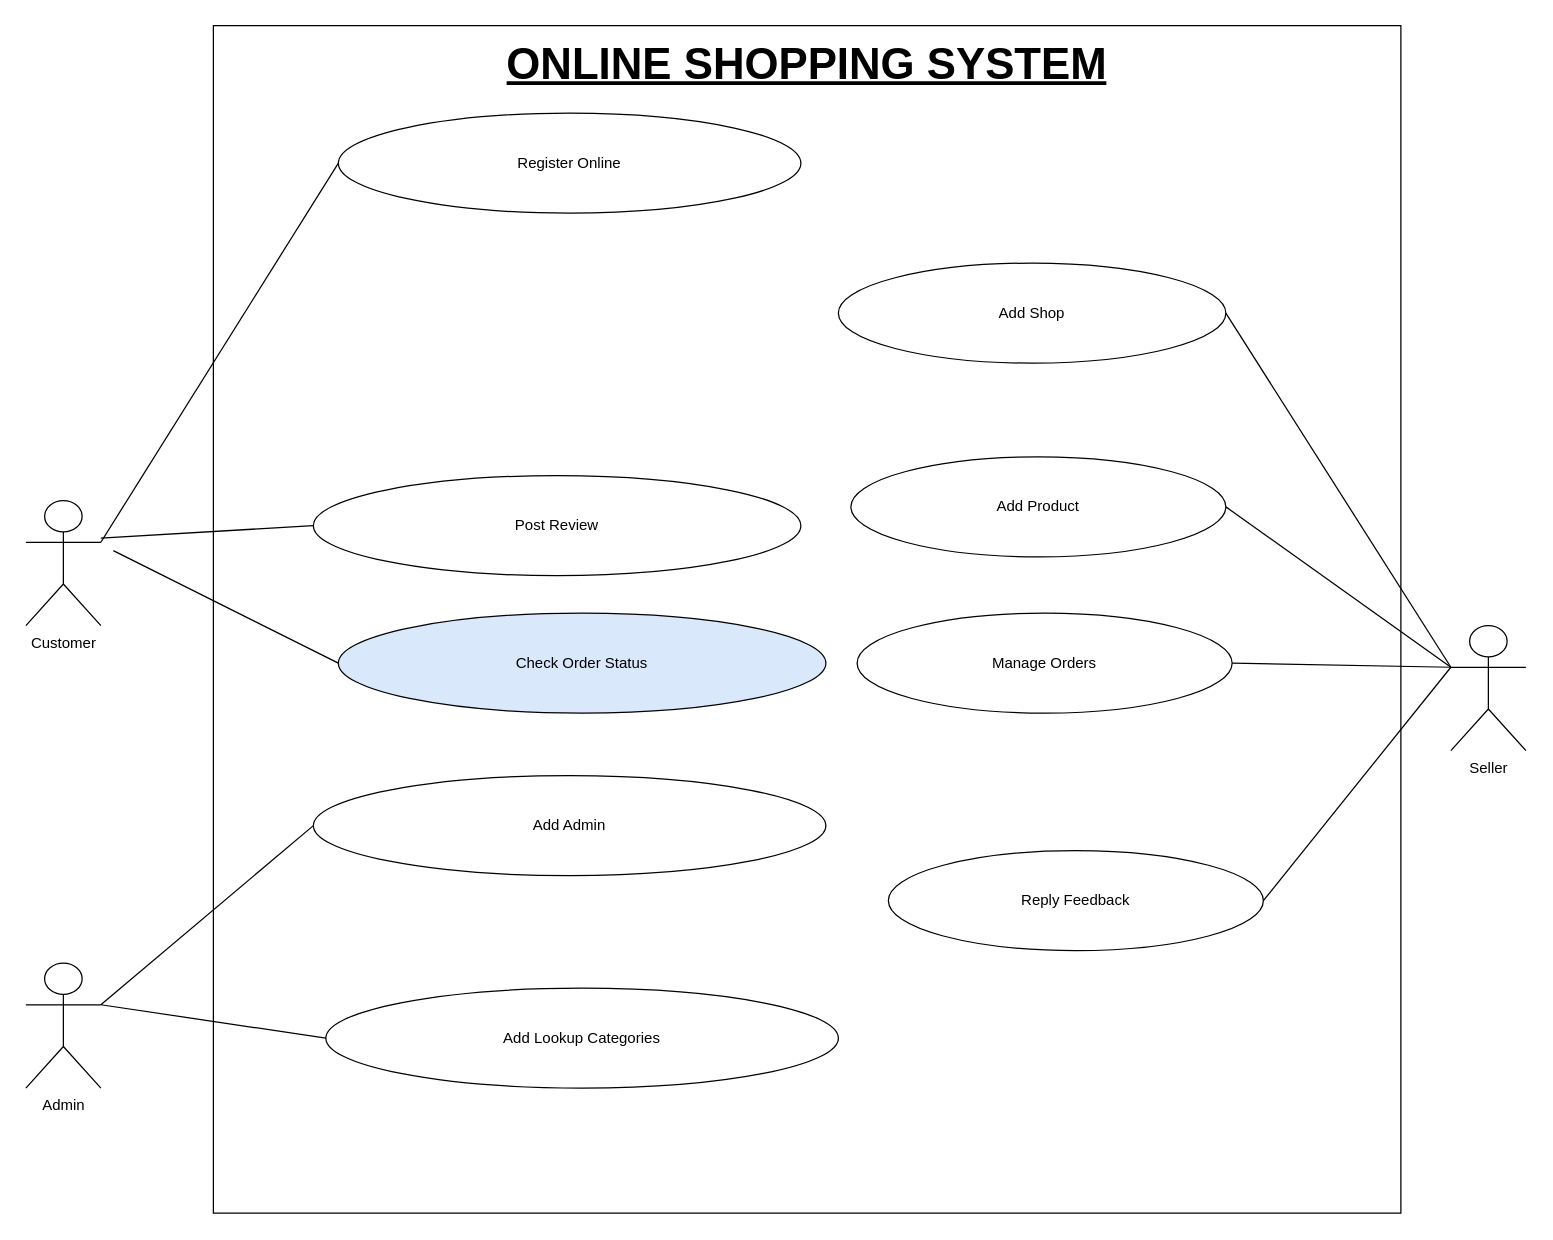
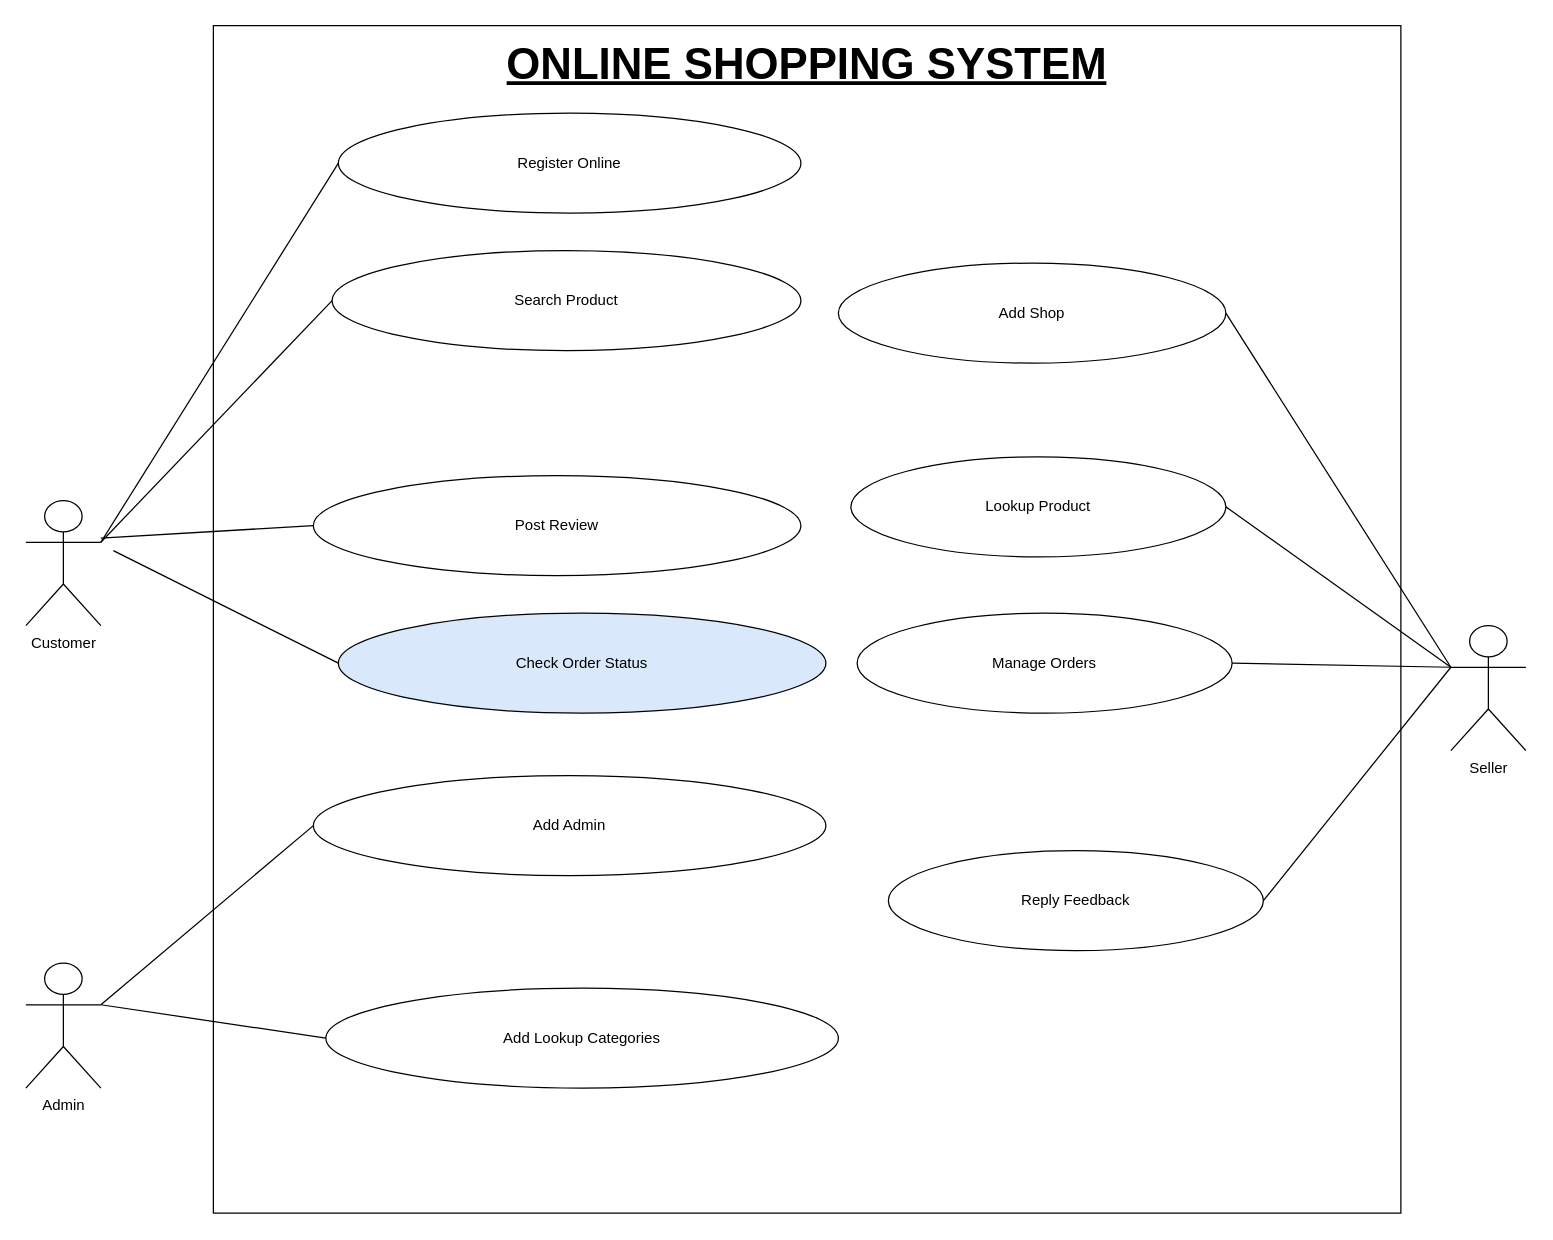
none -> (566, 301)
none -> (220, 418)
(1038, 507) -> (1038, 507)
